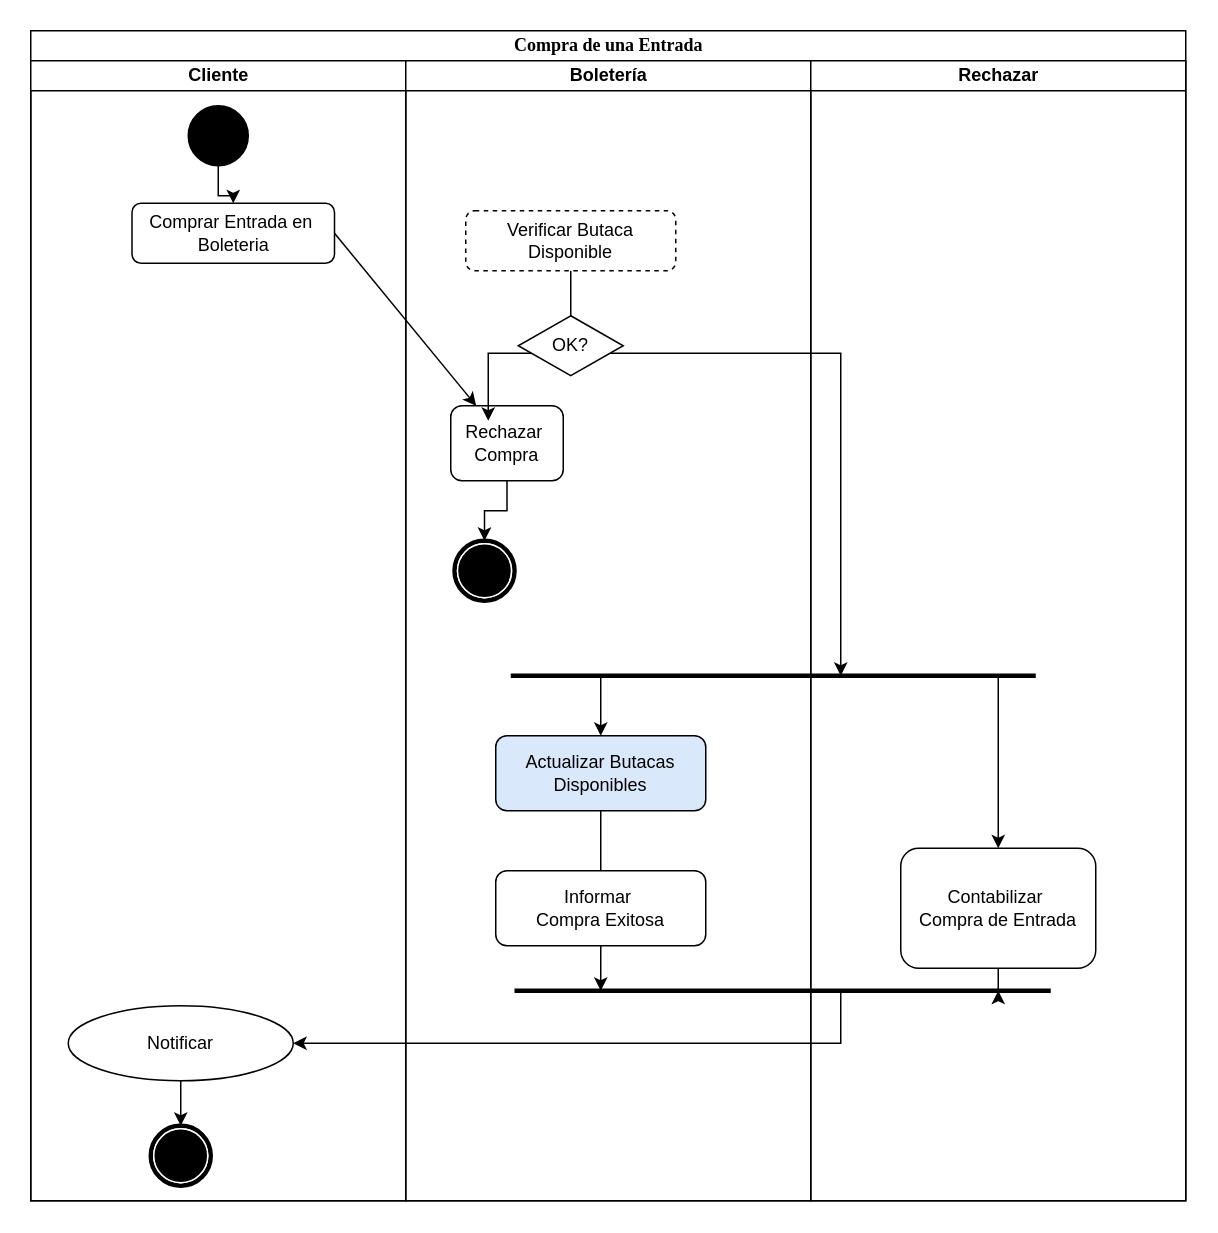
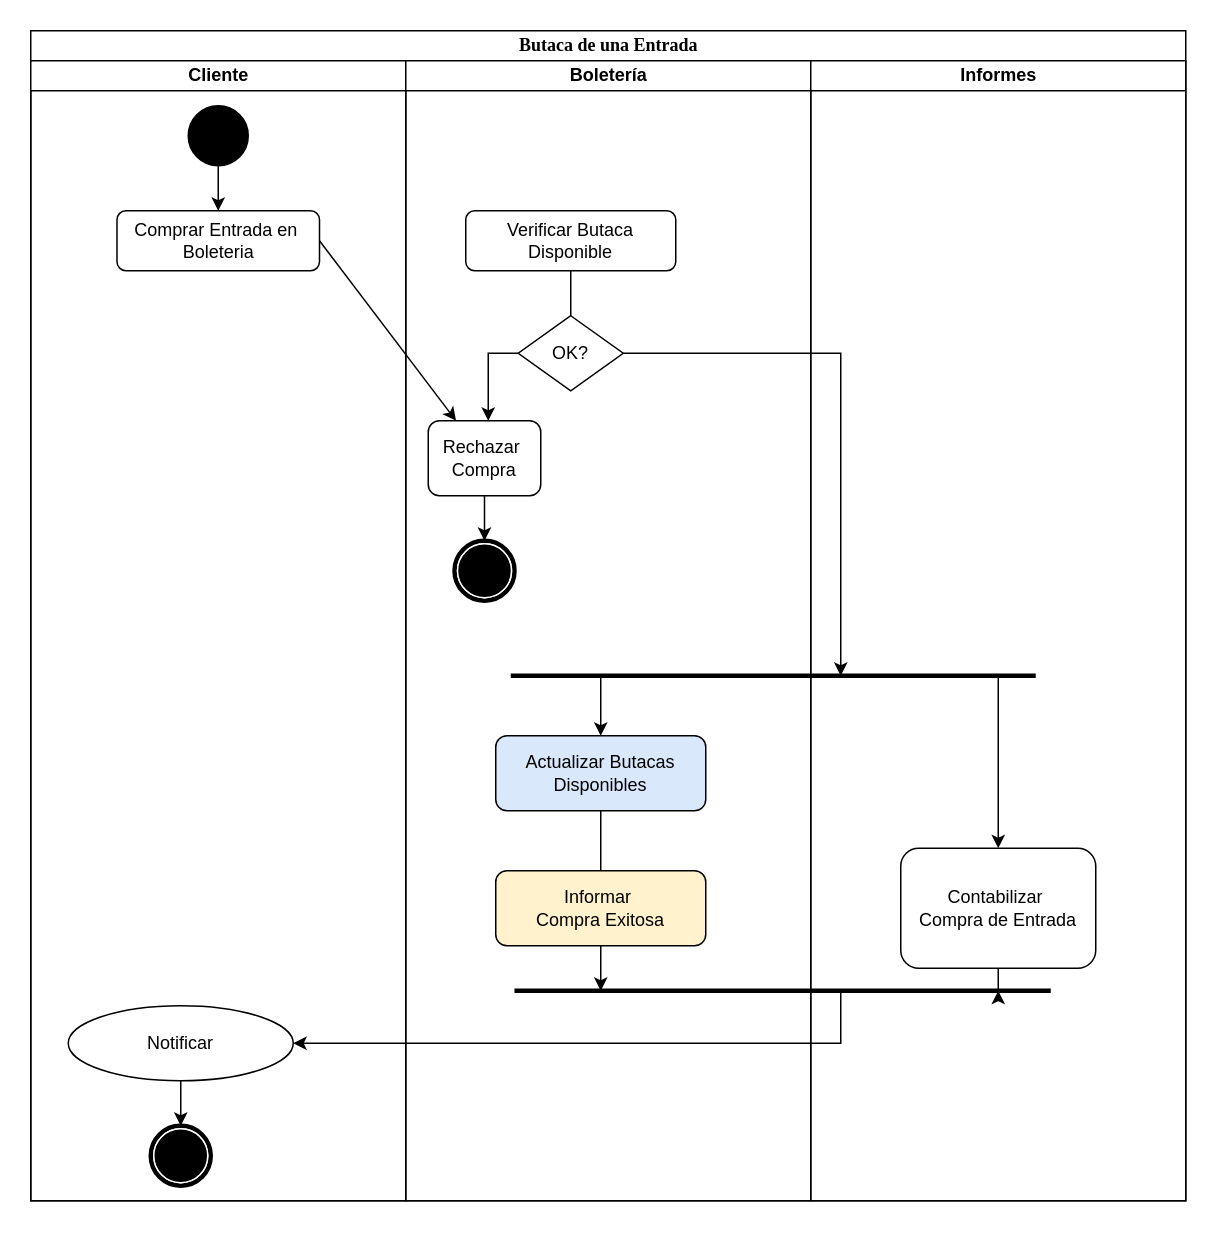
(609, 46) -> (609, 46)
(999, 76) -> (999, 76)
(233, 233) -> (218, 241)
(571, 241) -> (571, 241)
(571, 346) -> (571, 353)
(507, 443) -> (485, 458)
(601, 908) -> (601, 908)
